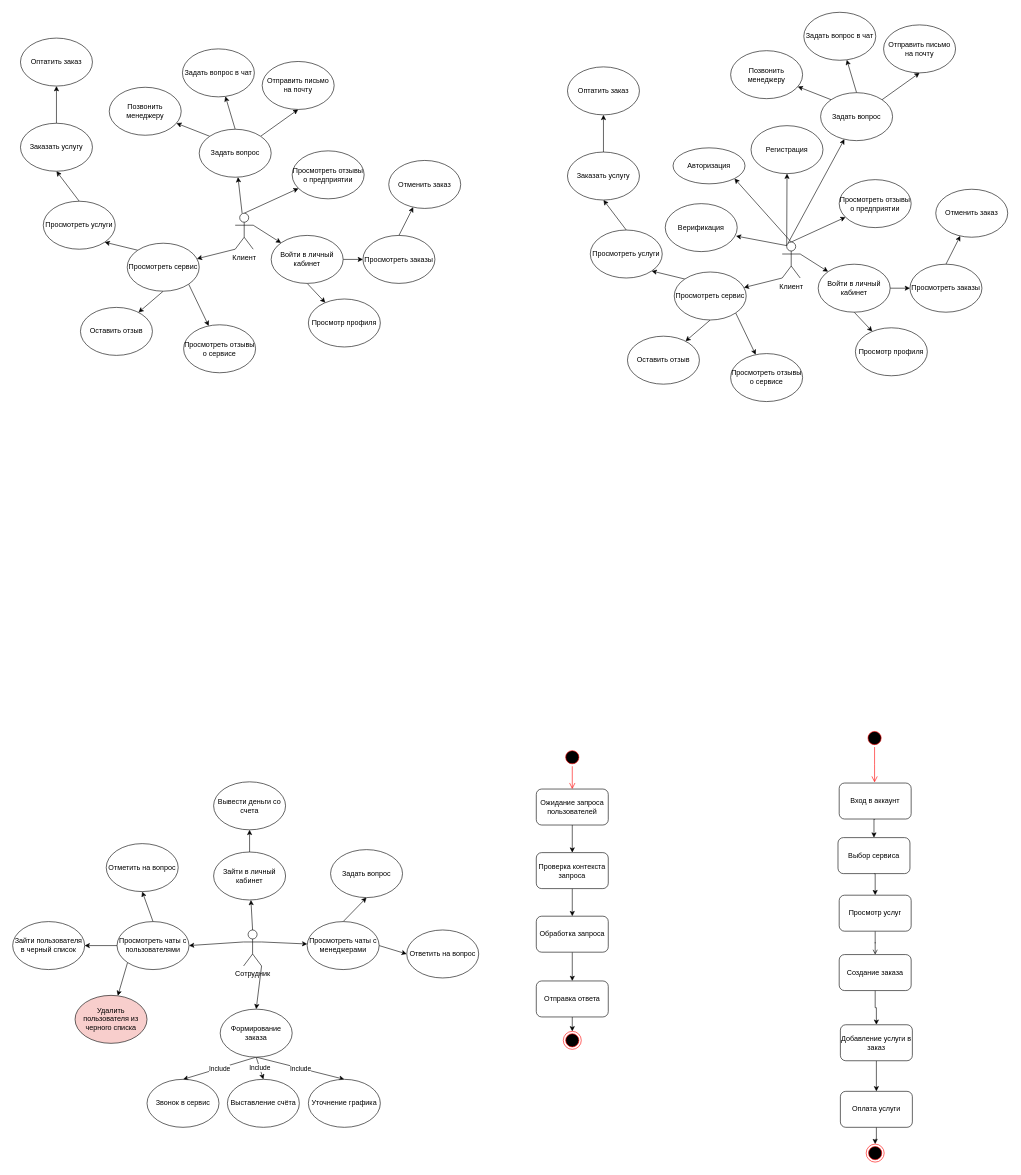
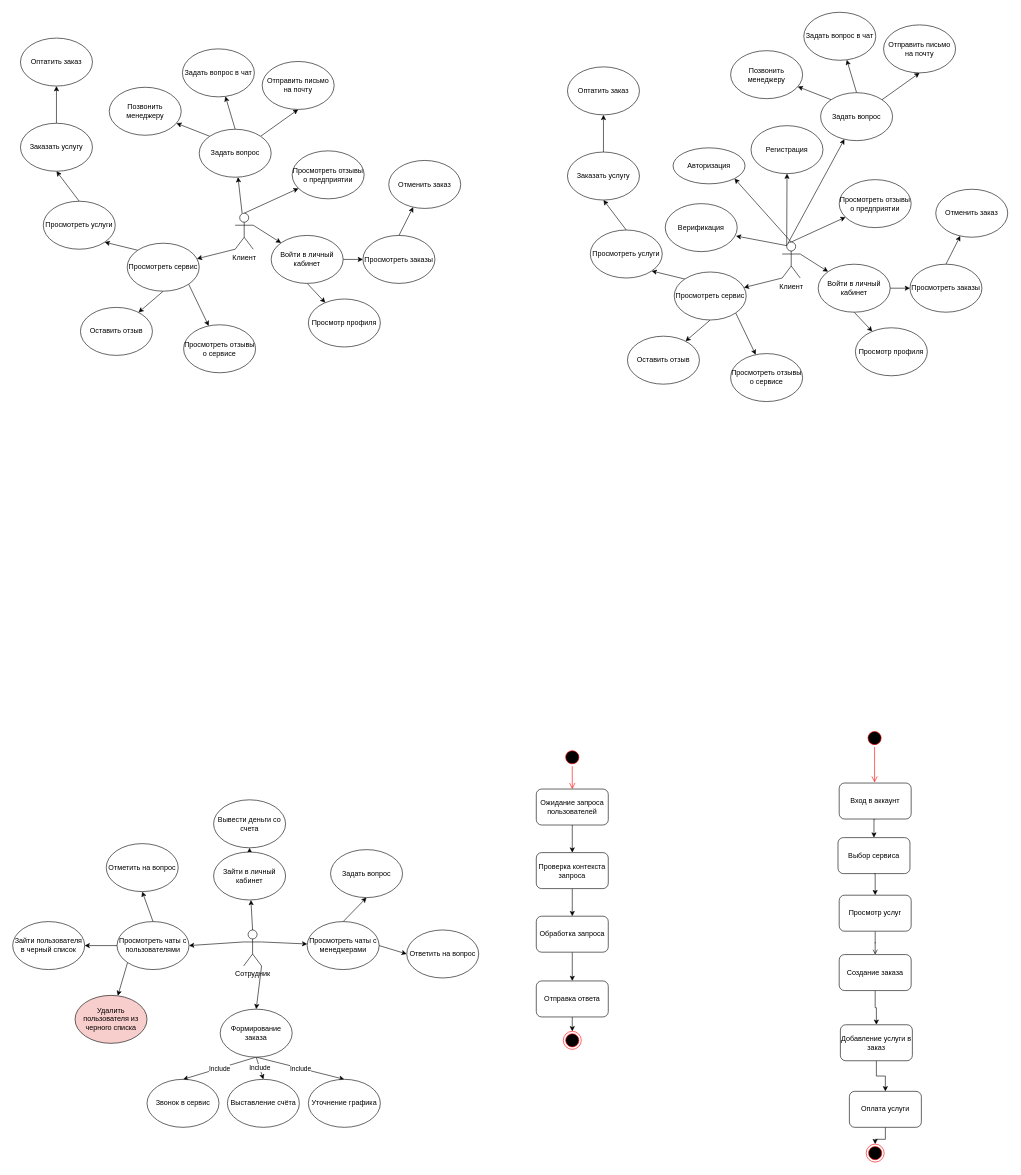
(249, 806) -> (249, 824)
(876, 1110) -> (885, 1110)
